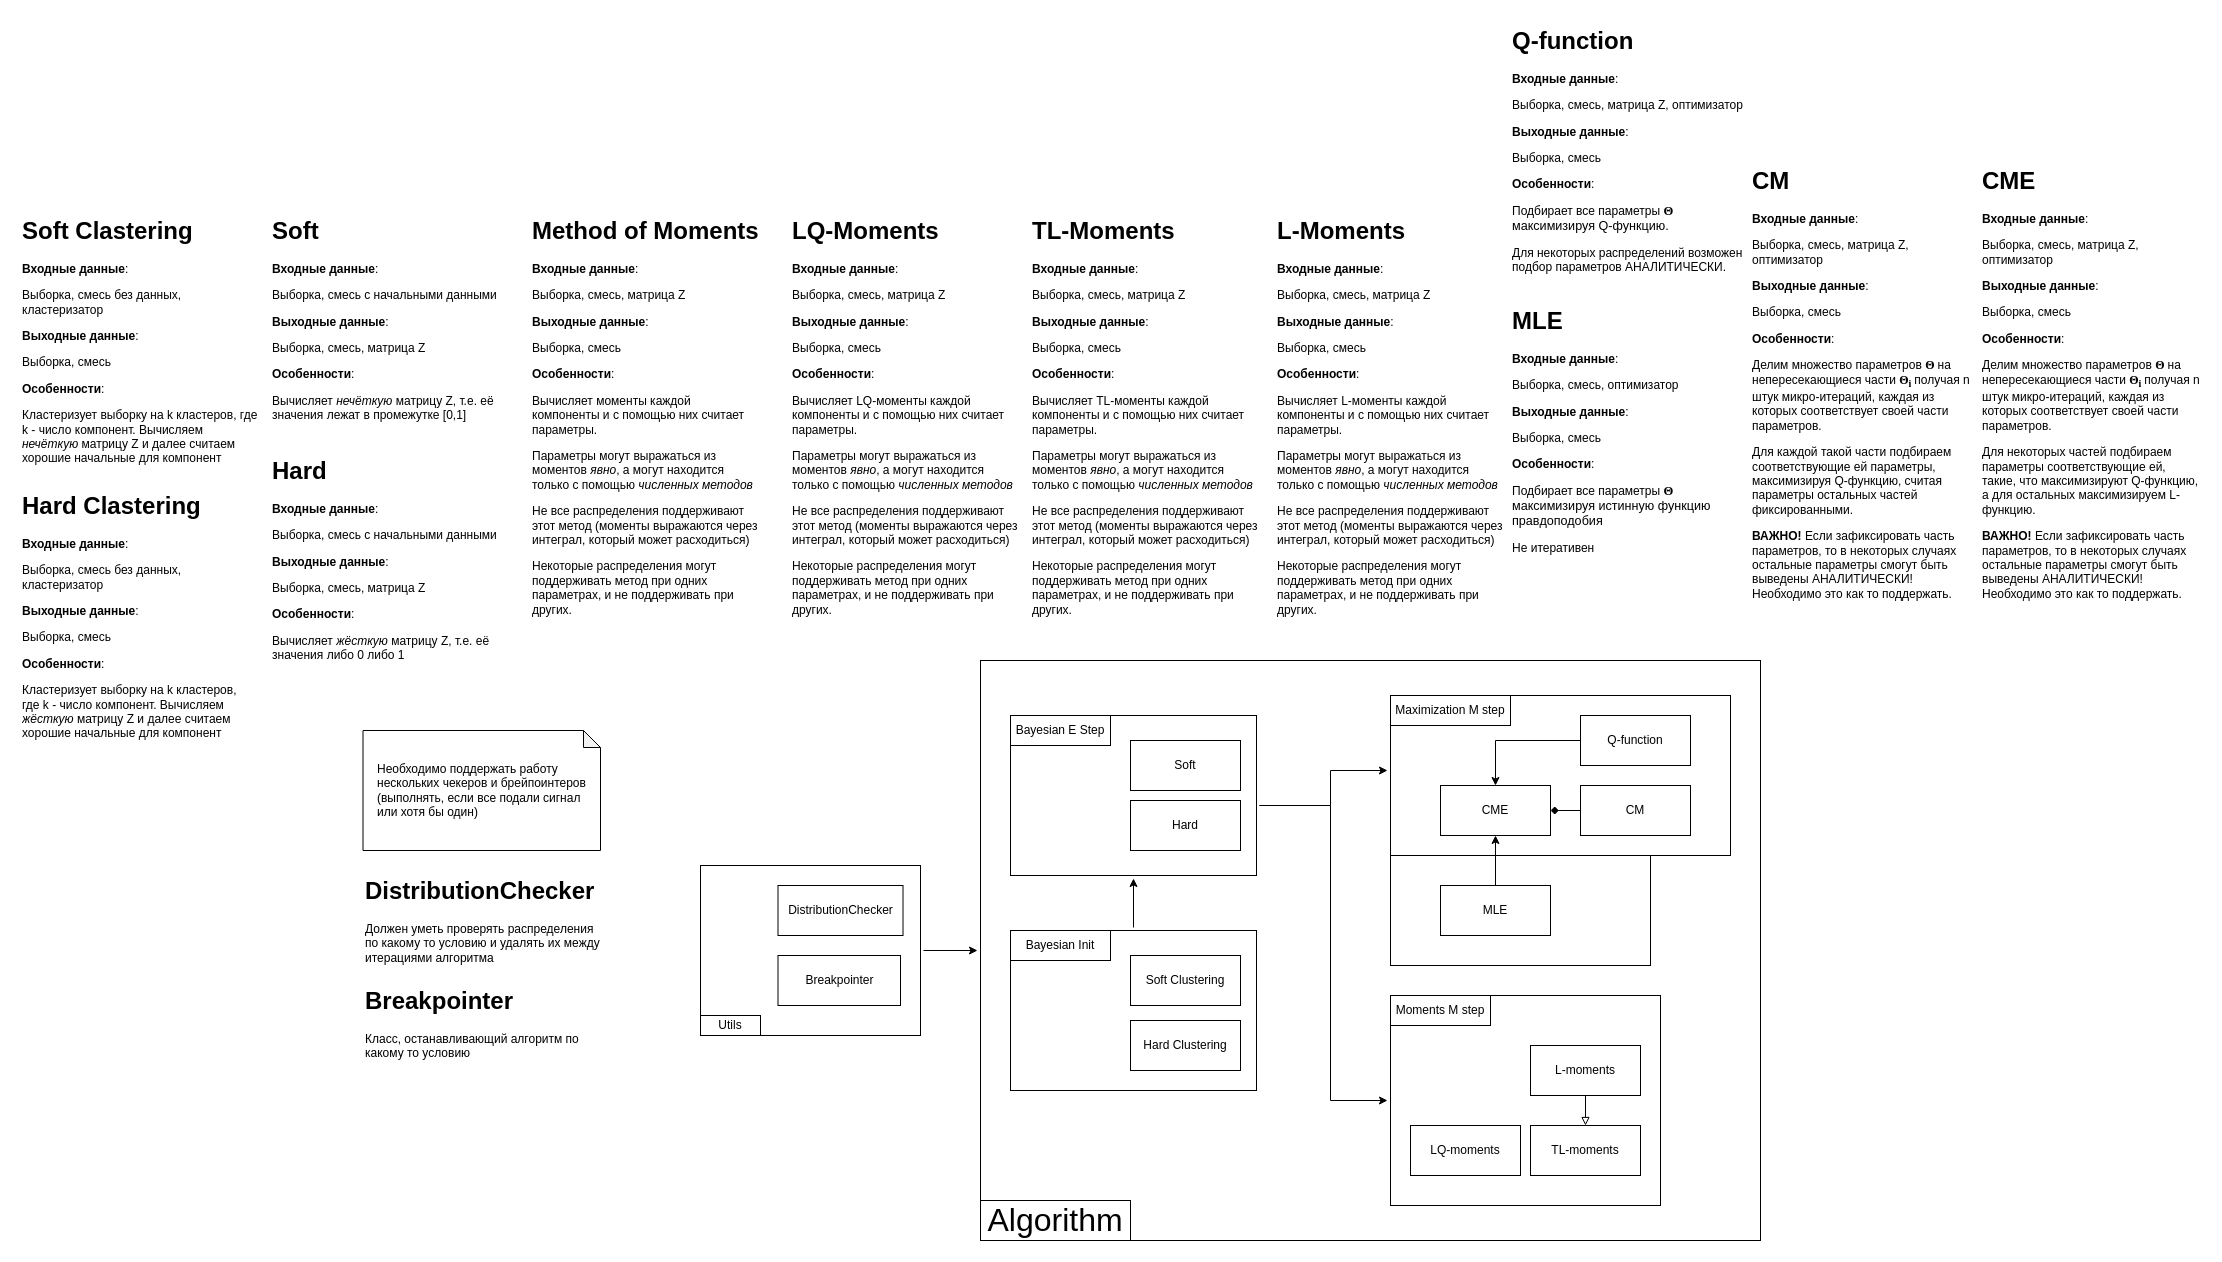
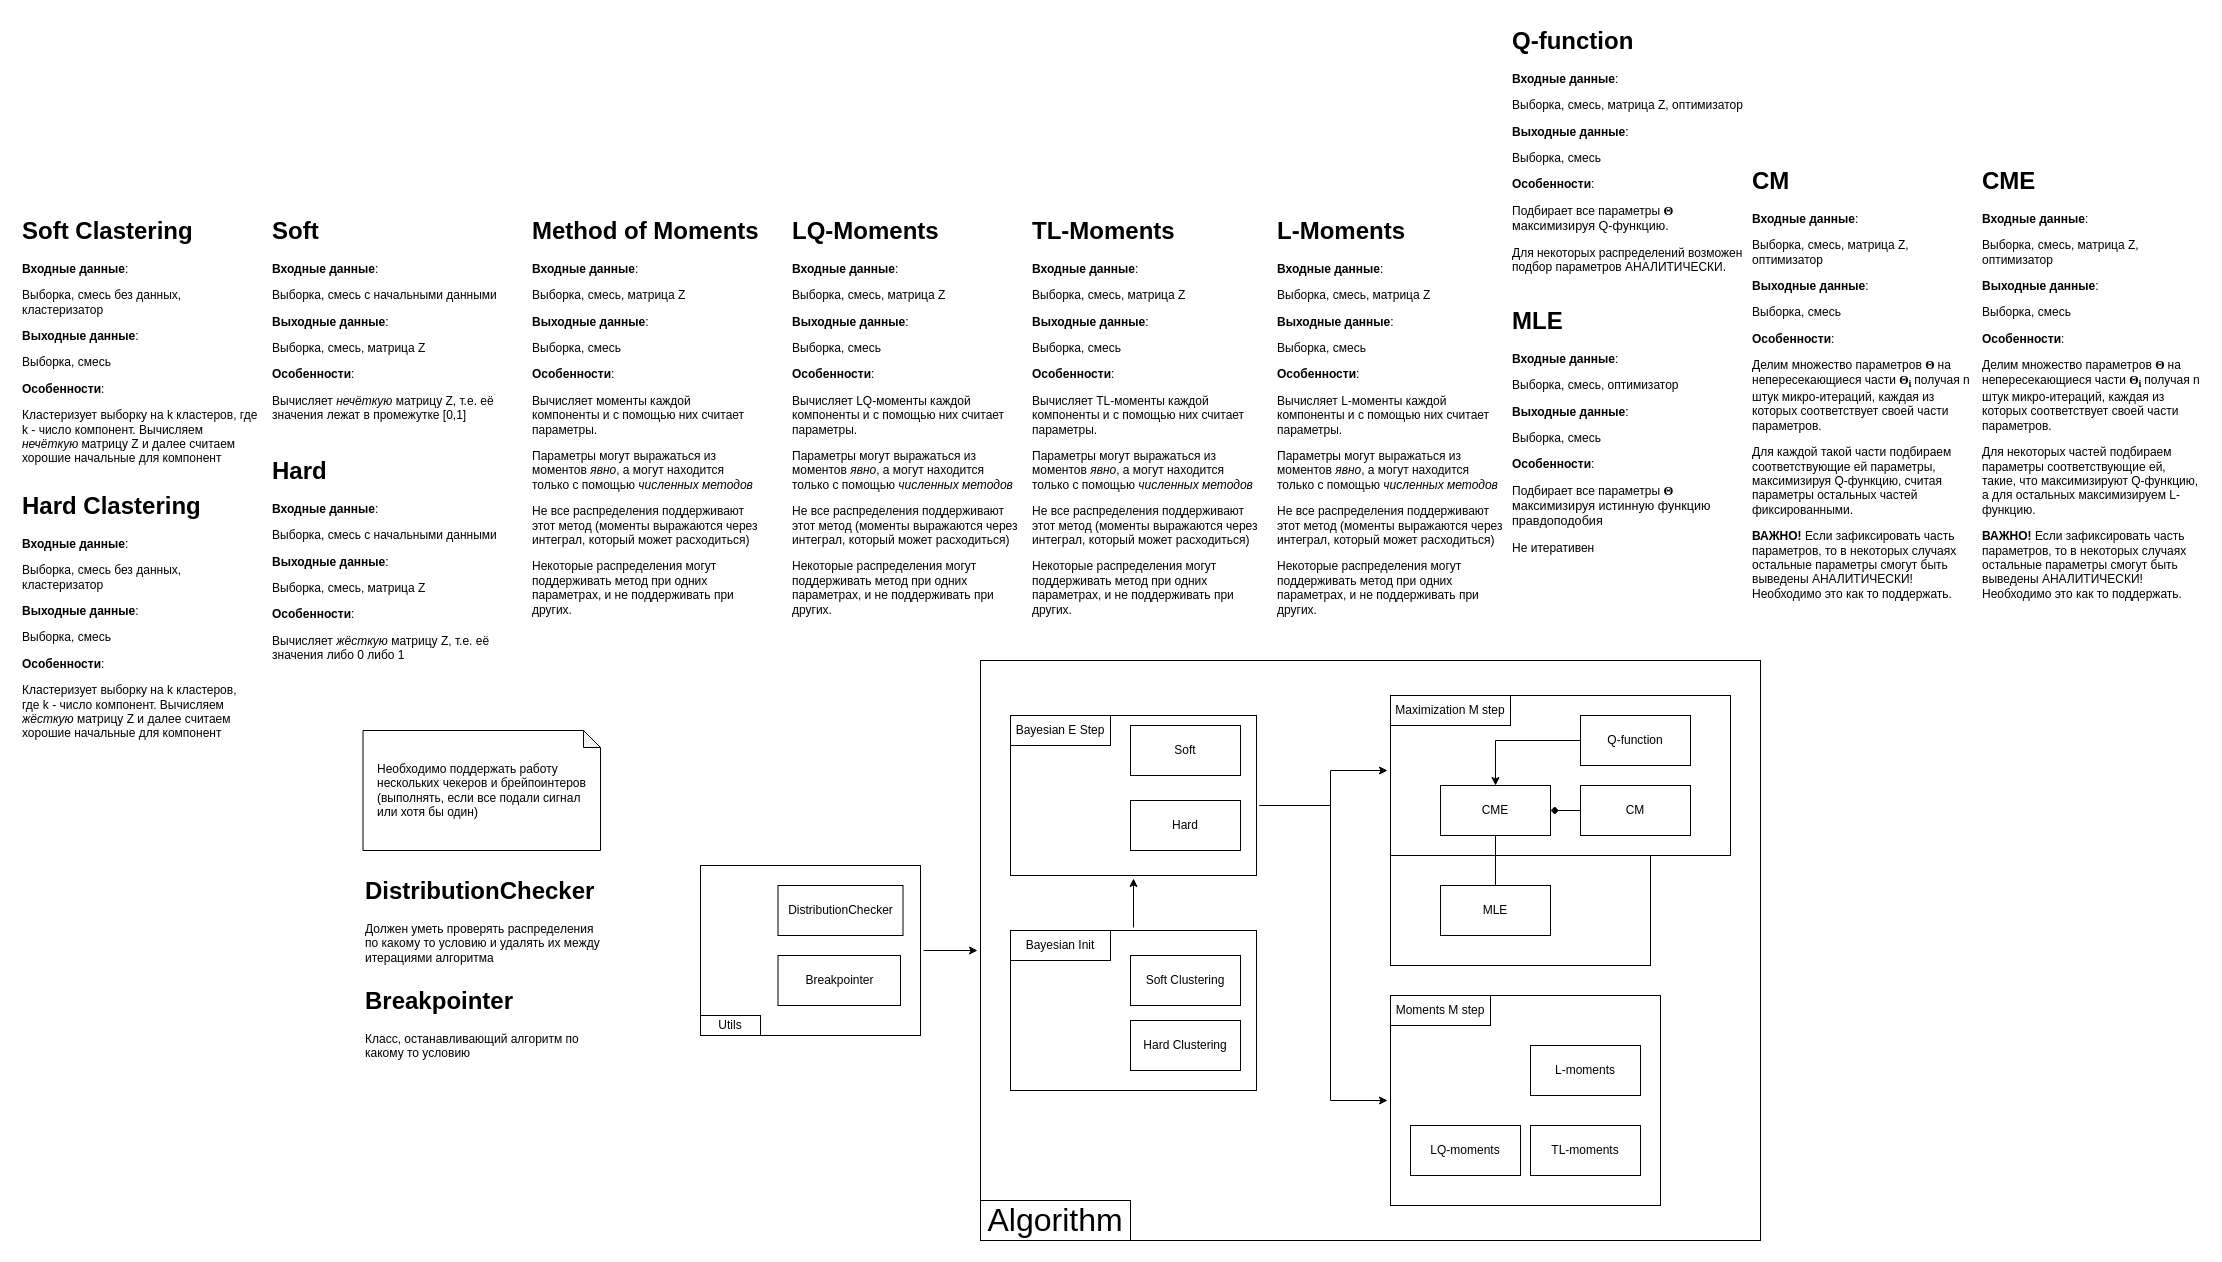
(1186, 766) -> (1186, 751)
(1496, 844) -> (1496, 841)
(1586, 1116) -> none
